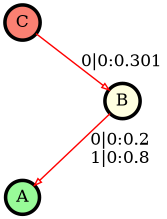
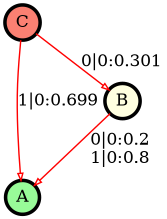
none -> (17, 107)
